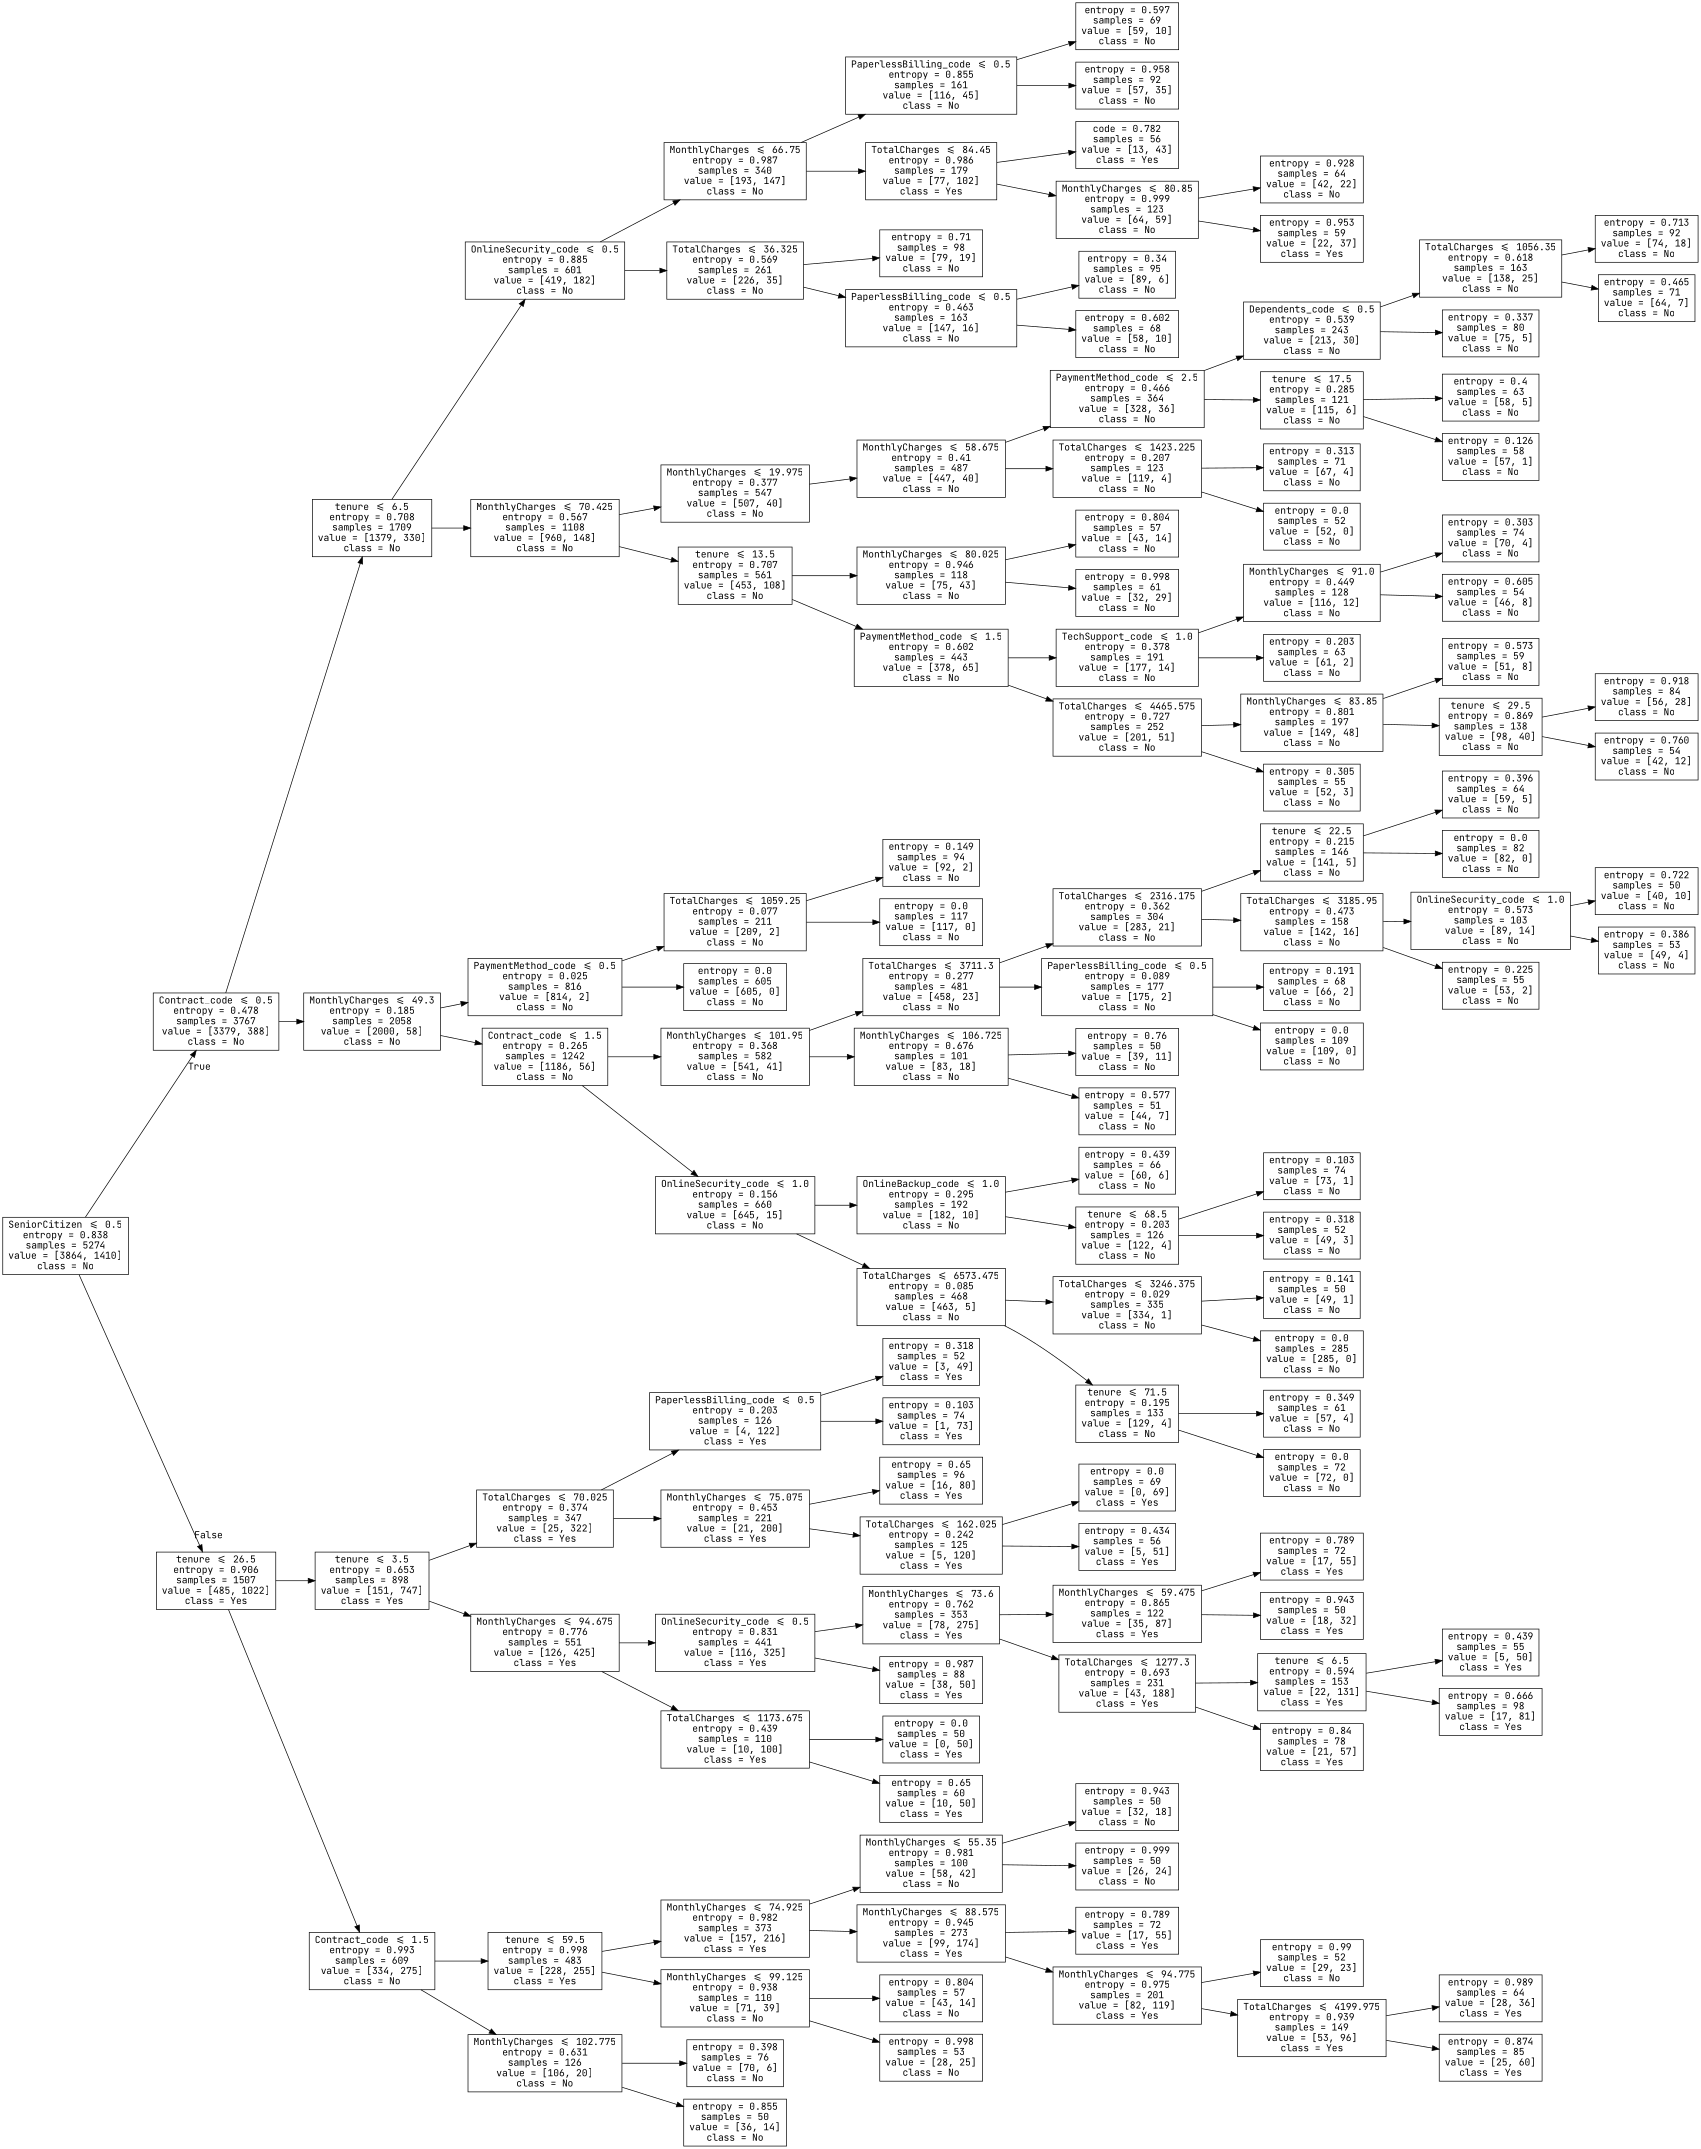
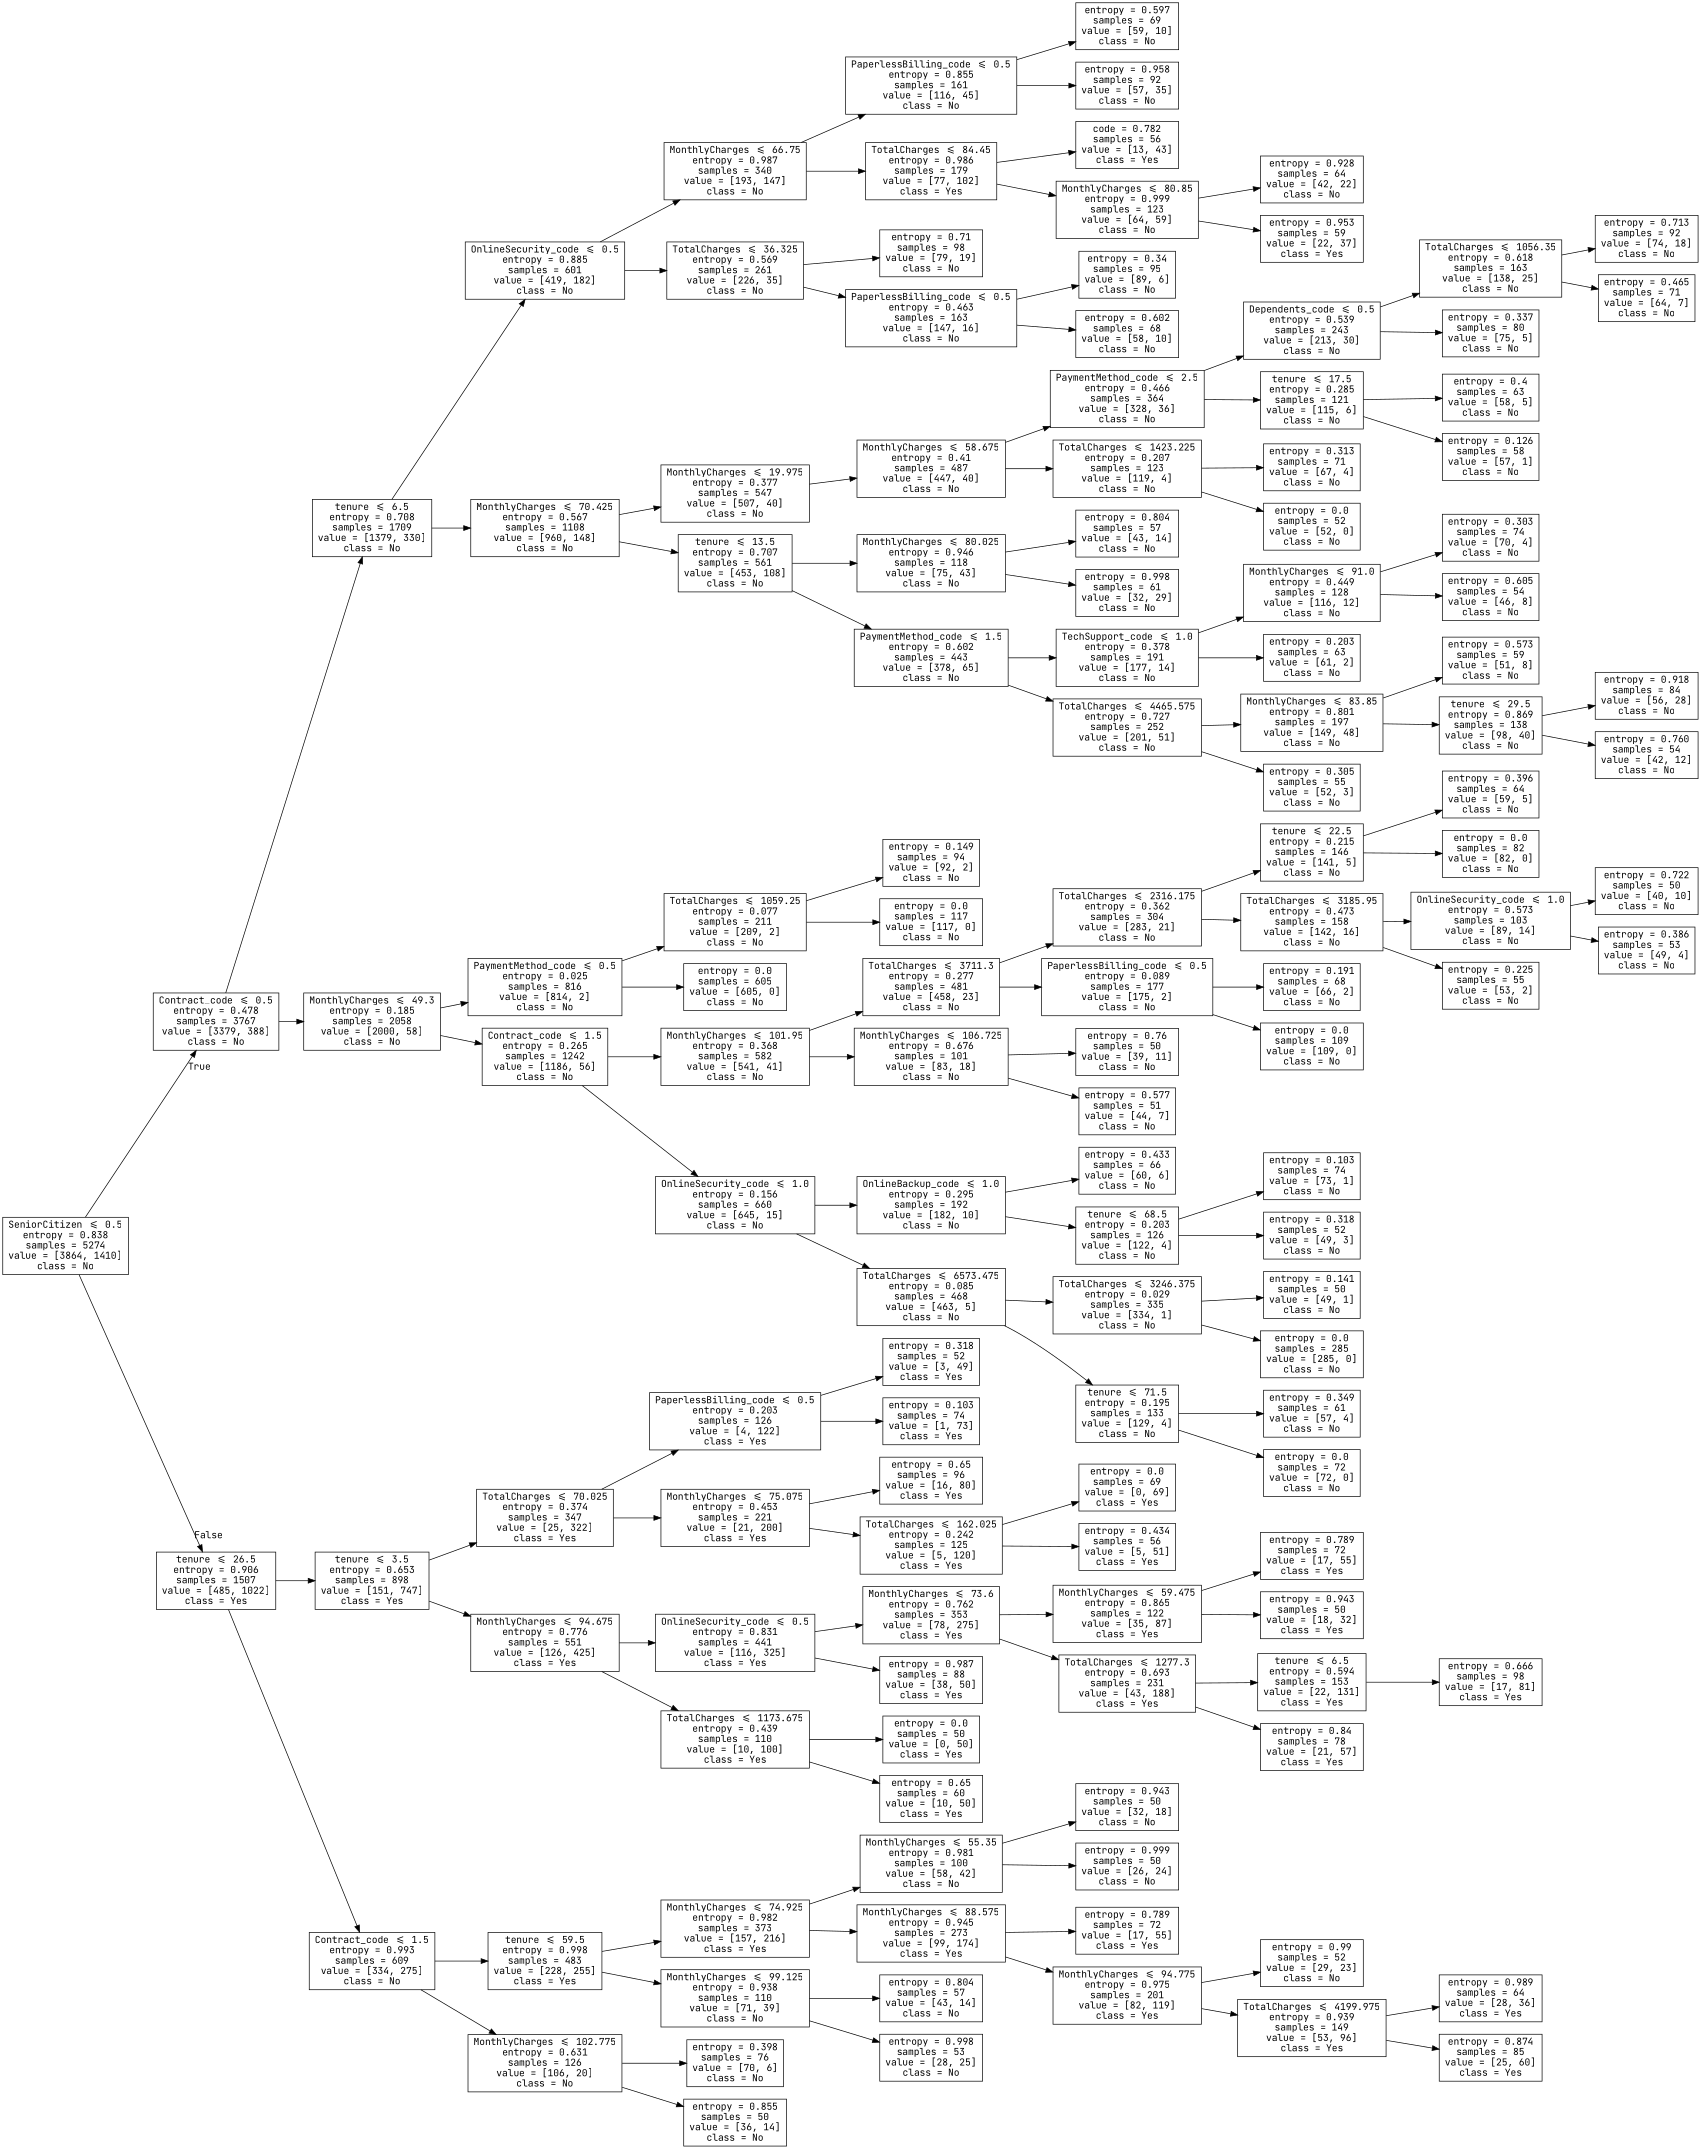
(1127, 1171) -> (1127, 1171)
(1491, 1653) -> none
